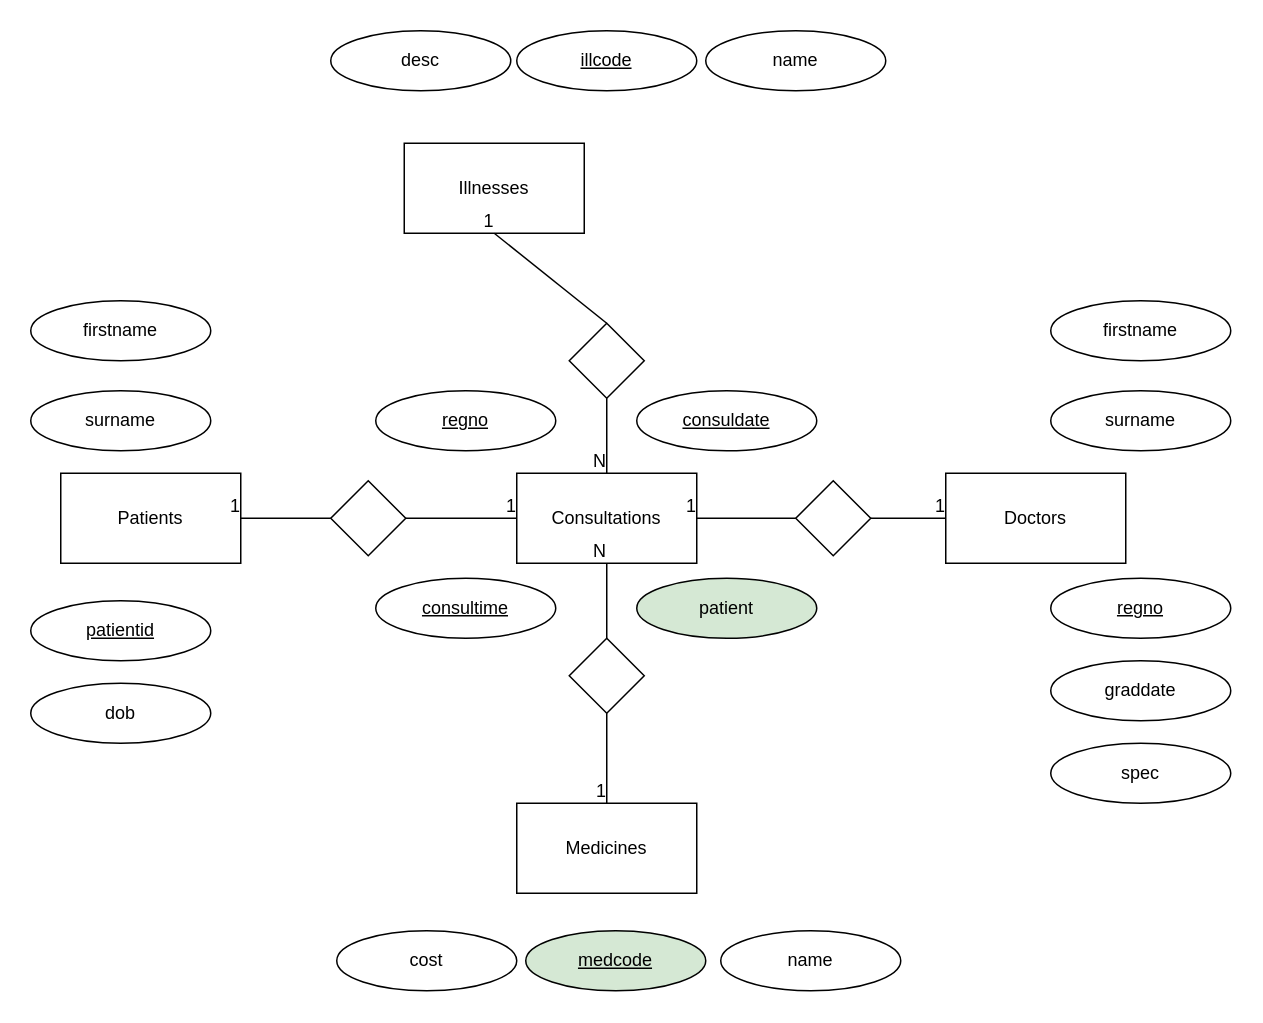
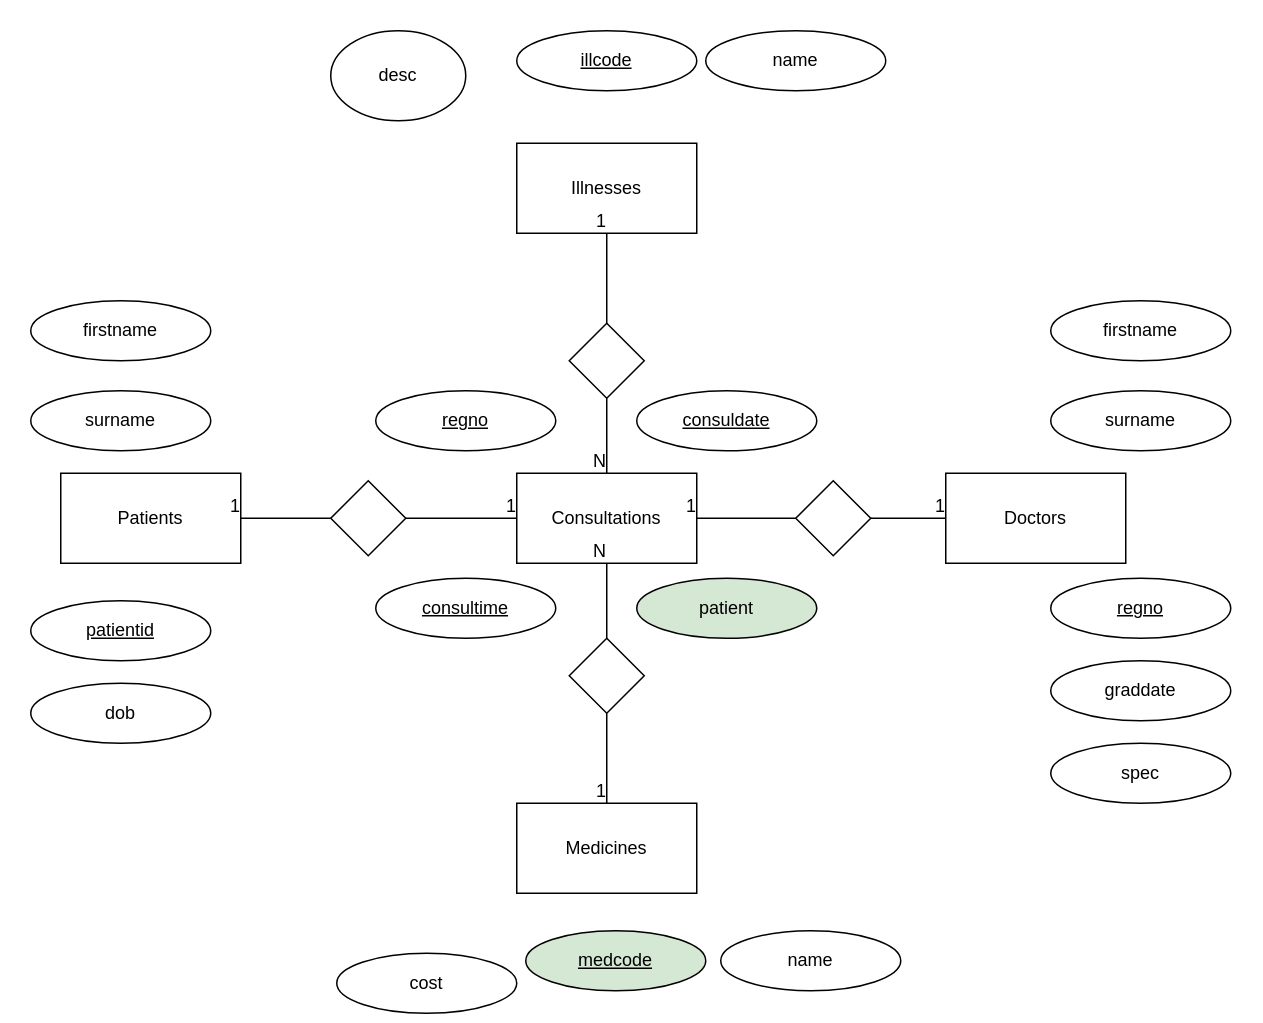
(421, 61) -> (398, 76)
(494, 188) -> (607, 188)
(427, 961) -> (427, 983)
